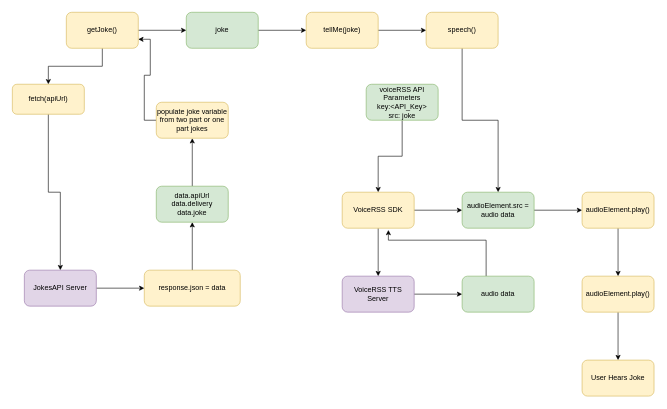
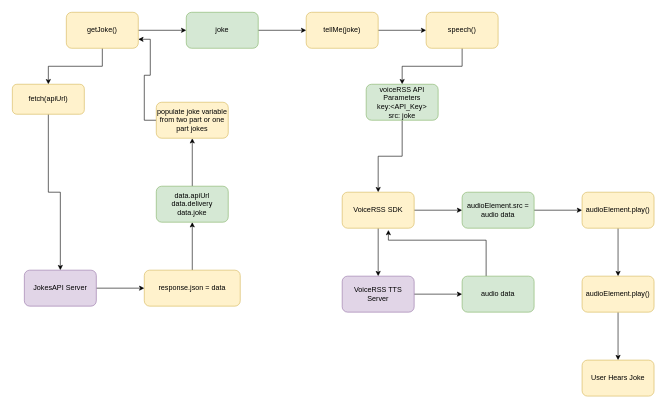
(497, 120) -> (402, 66)
